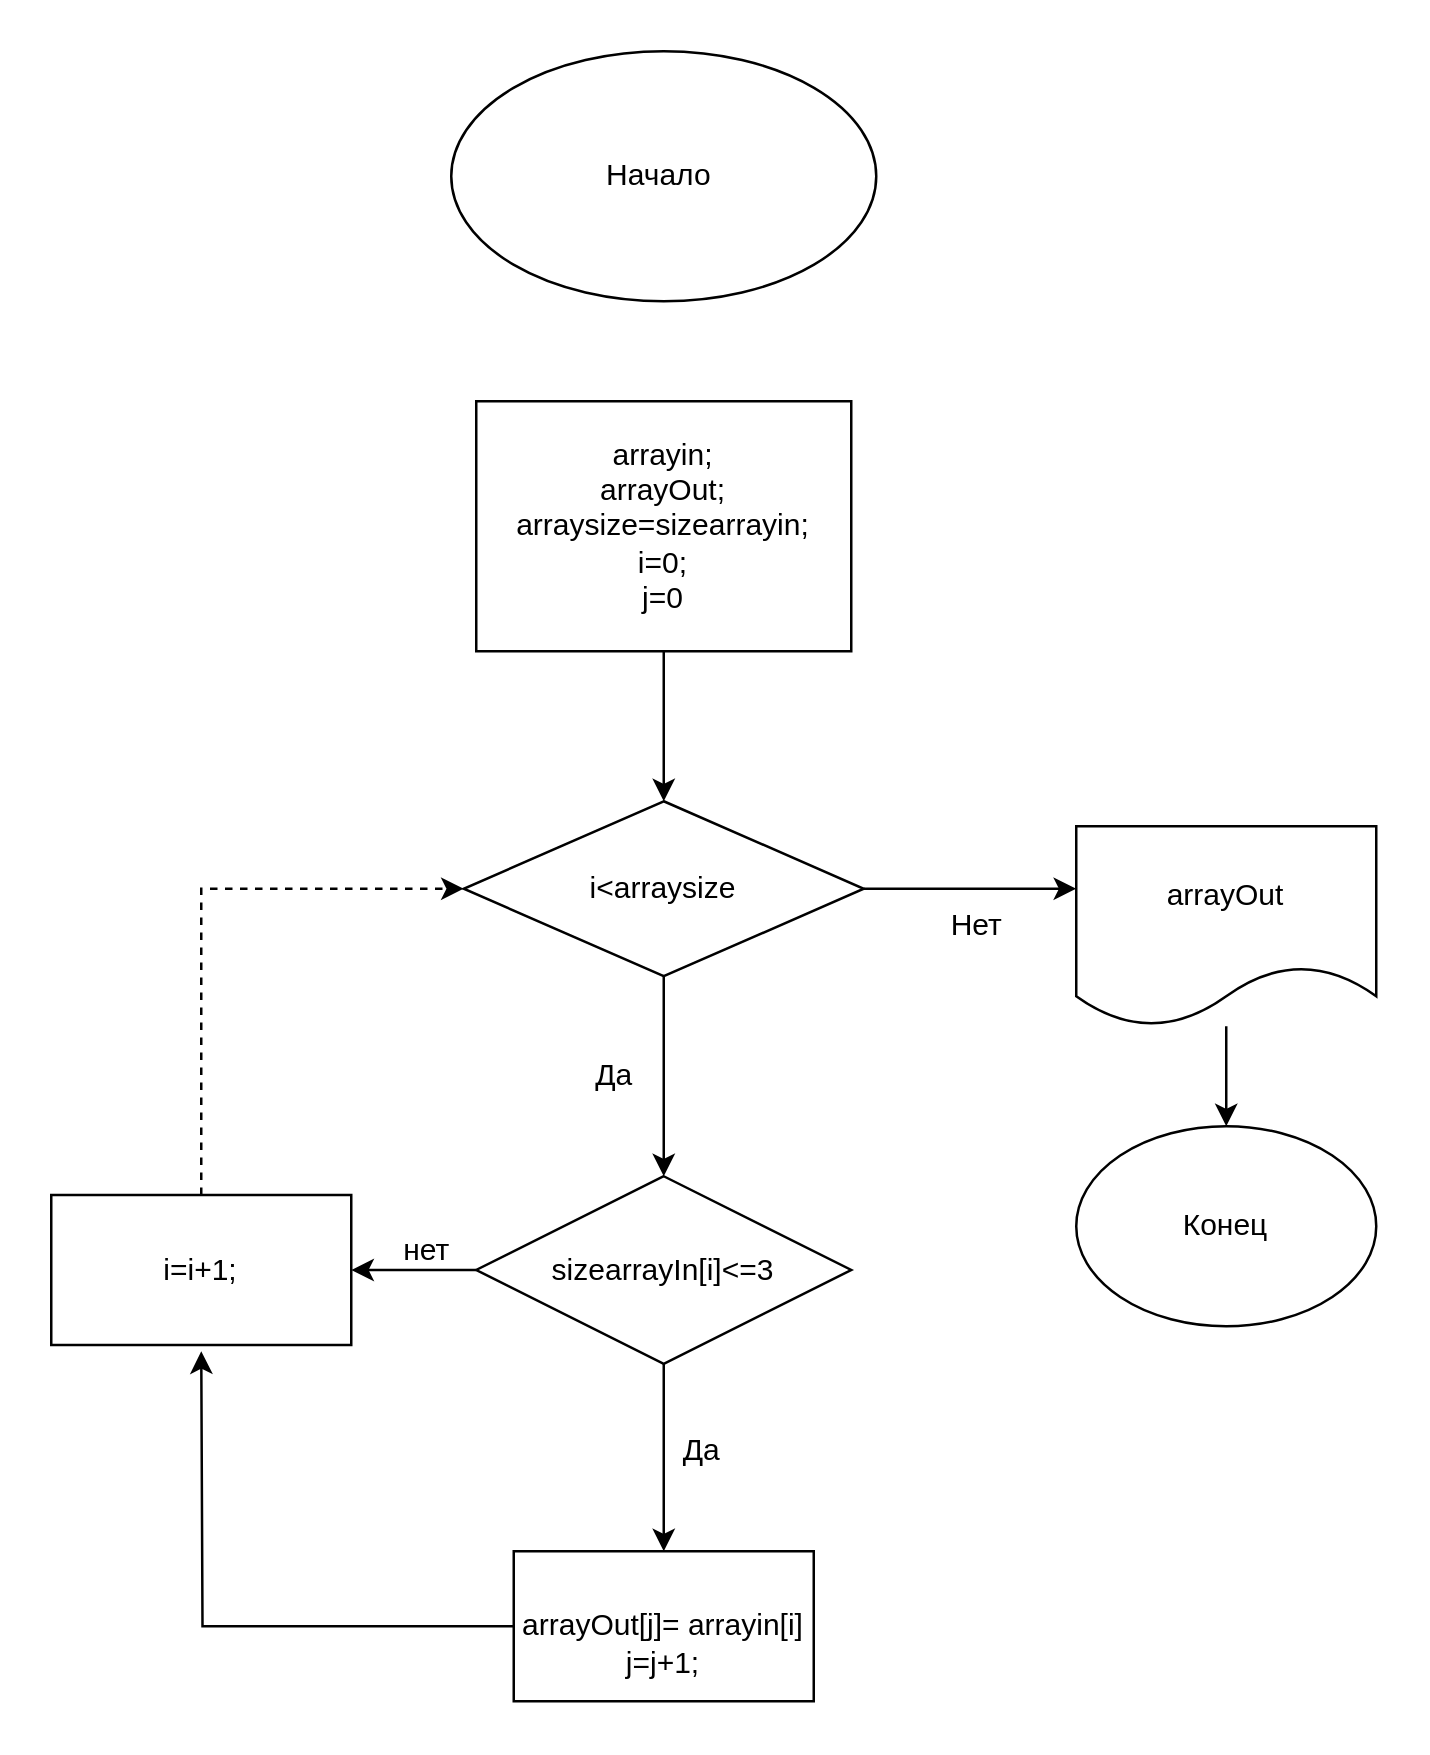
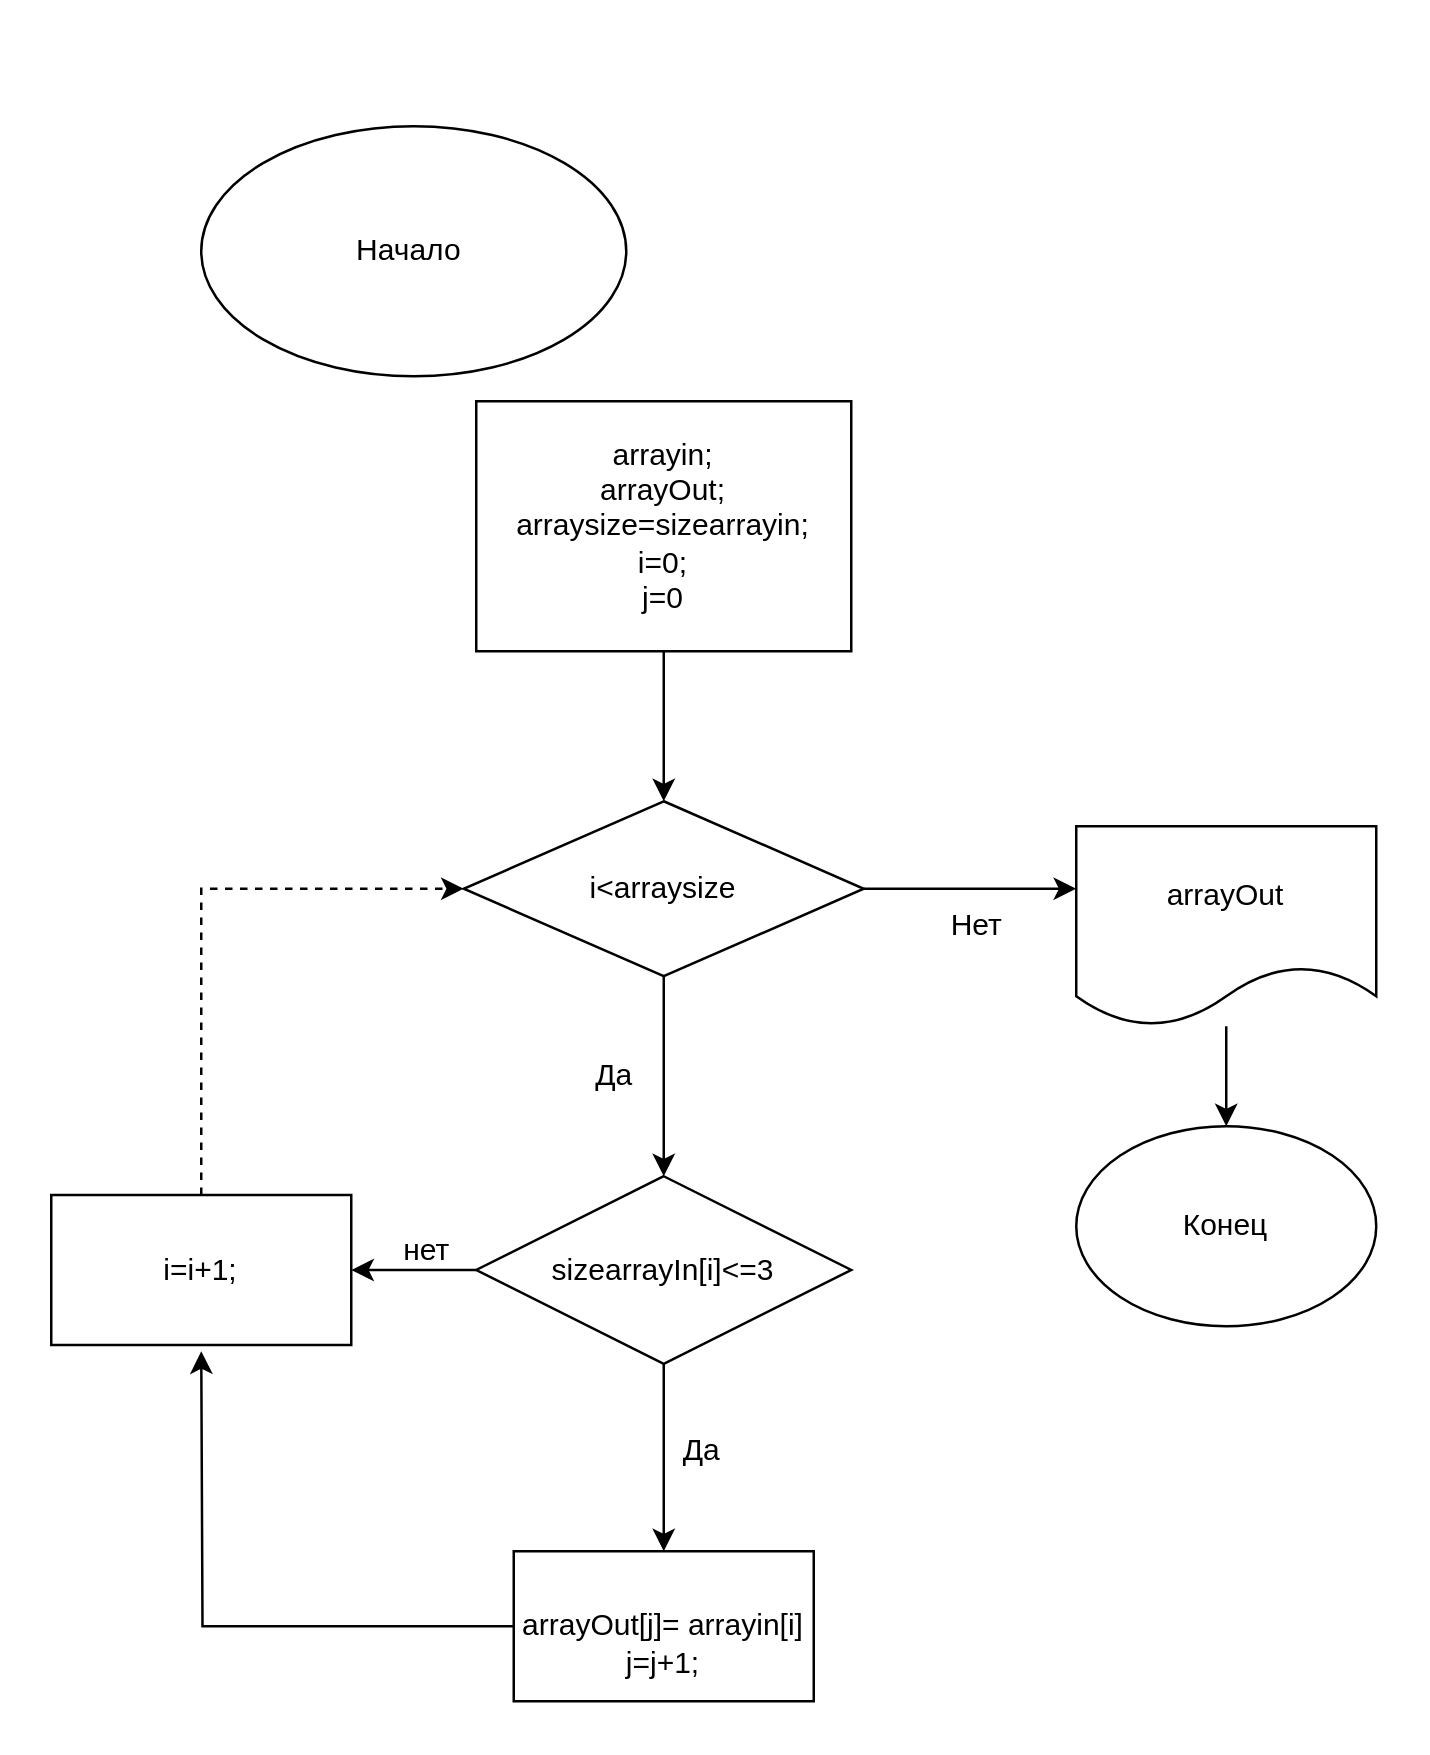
(664, 176) -> (414, 251)
